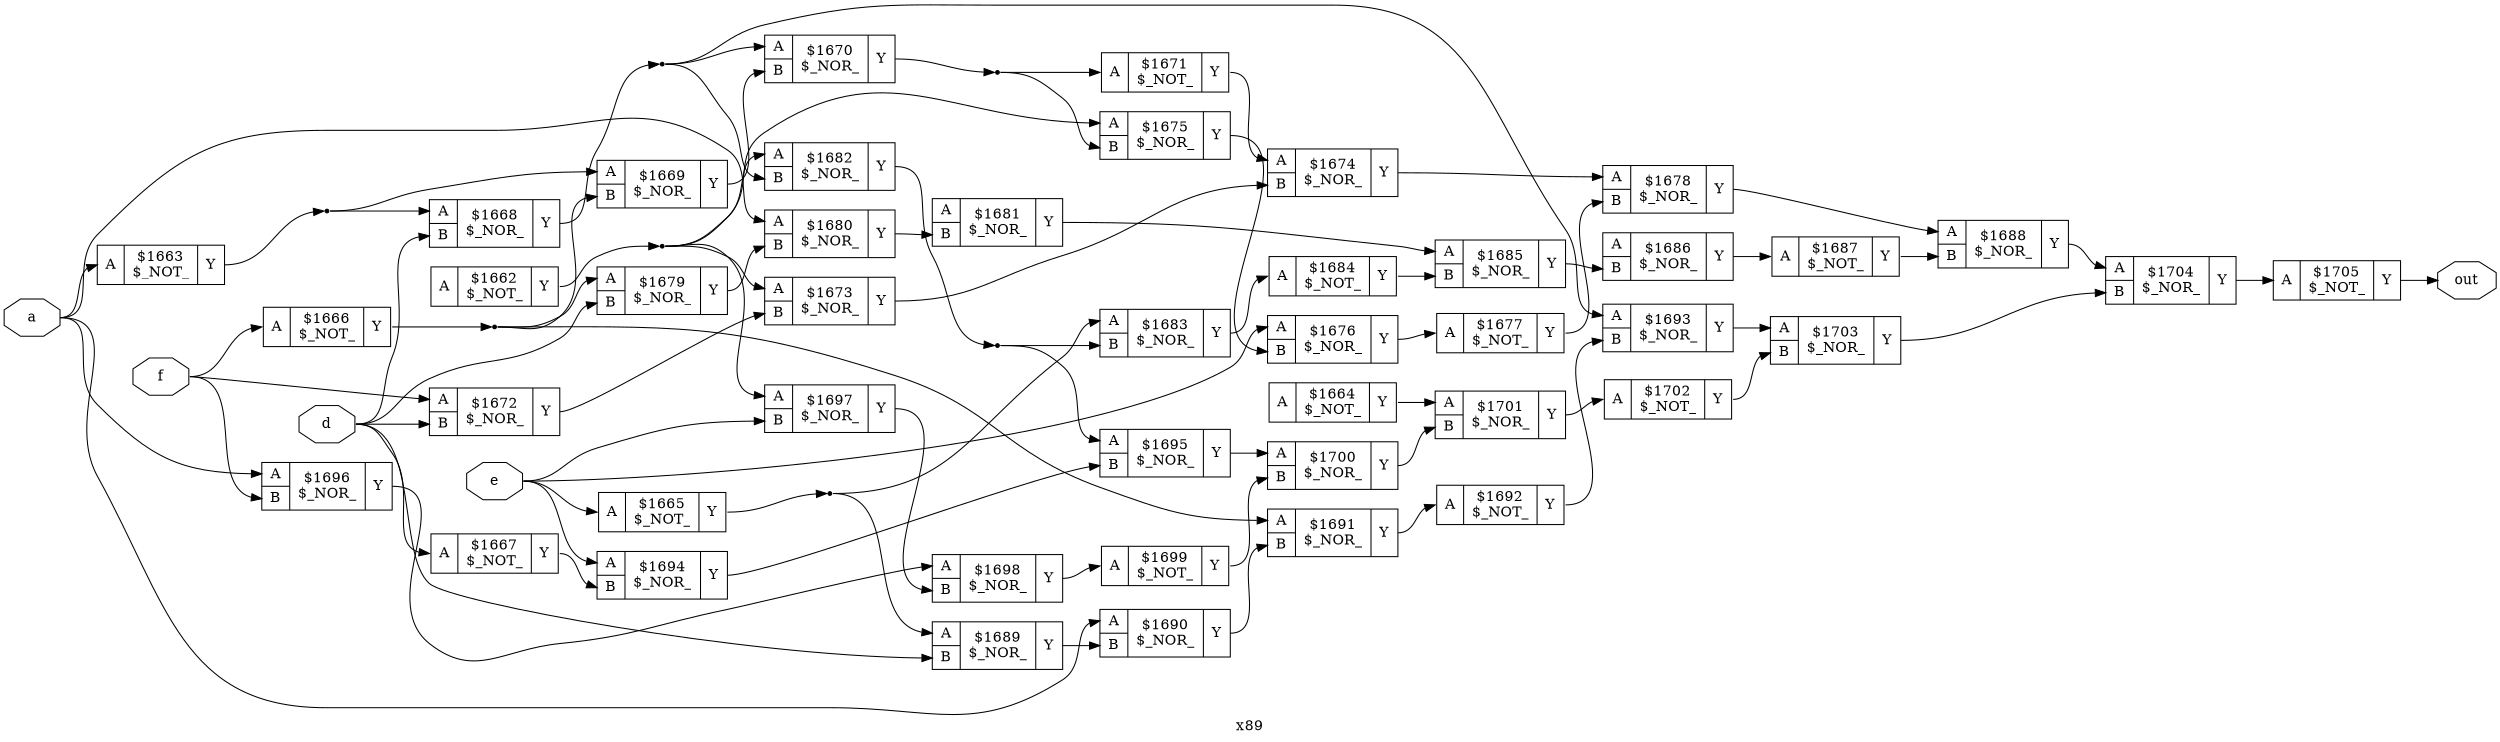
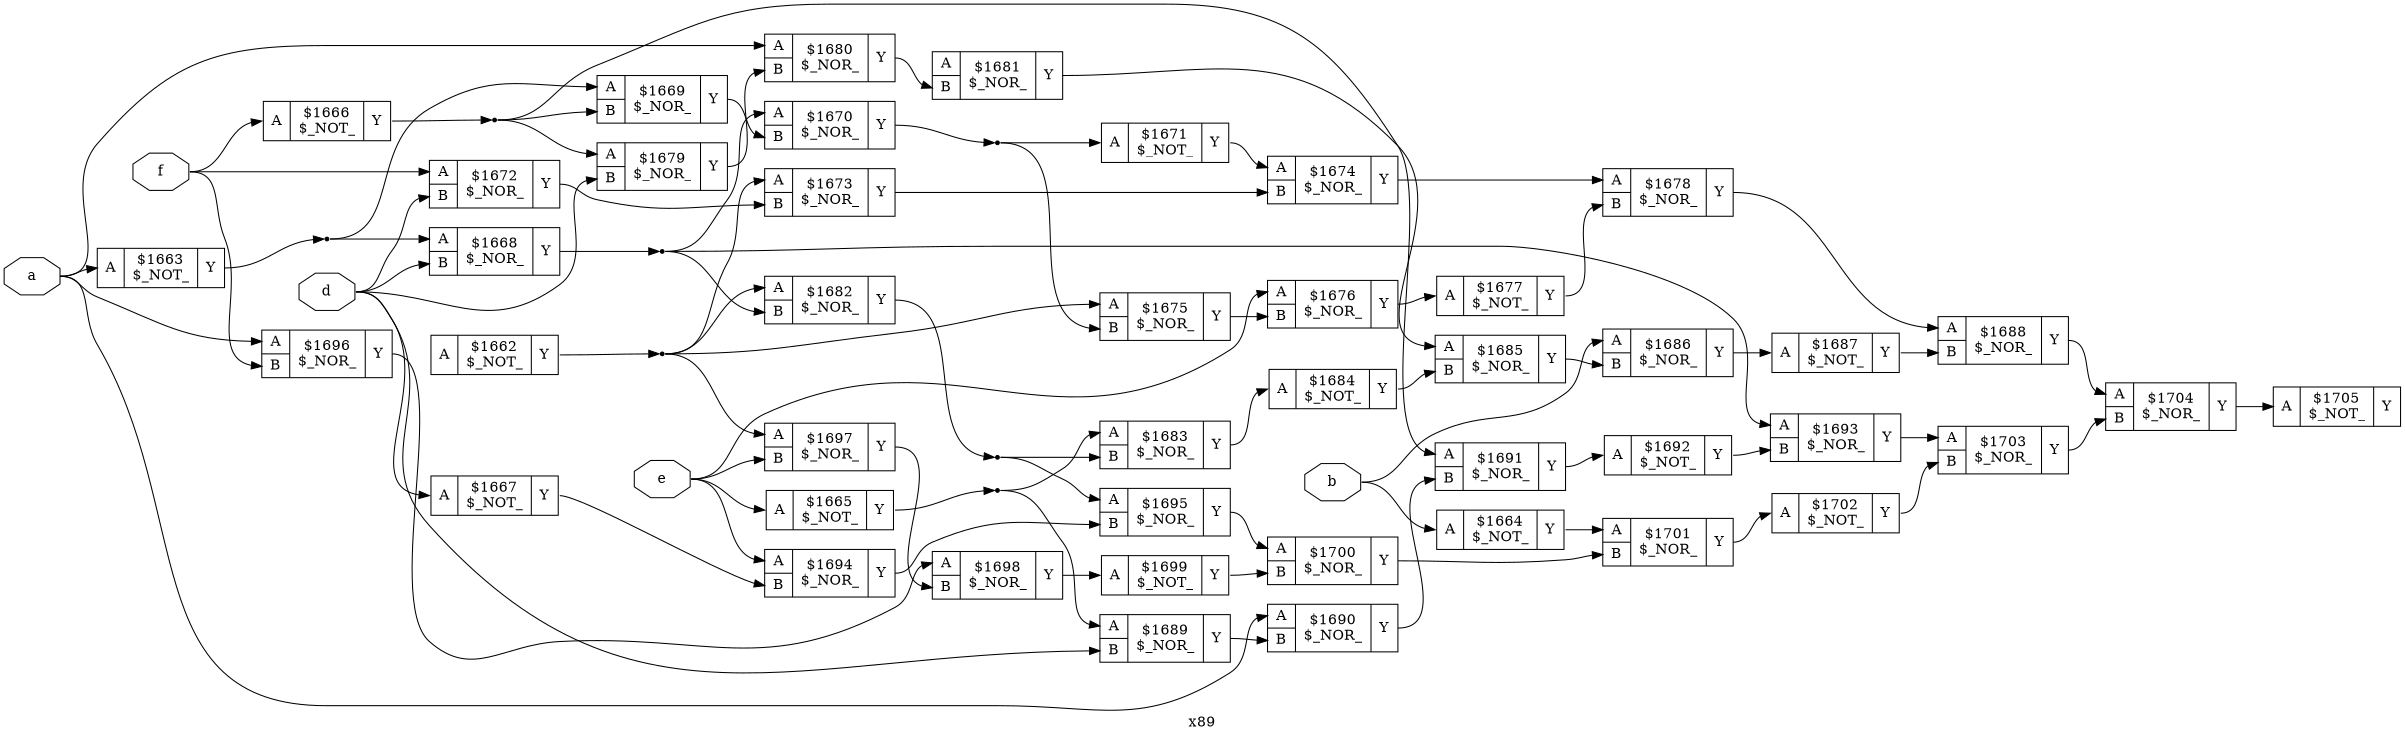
(2467, 280) -> none
none -> (1333, 482)
